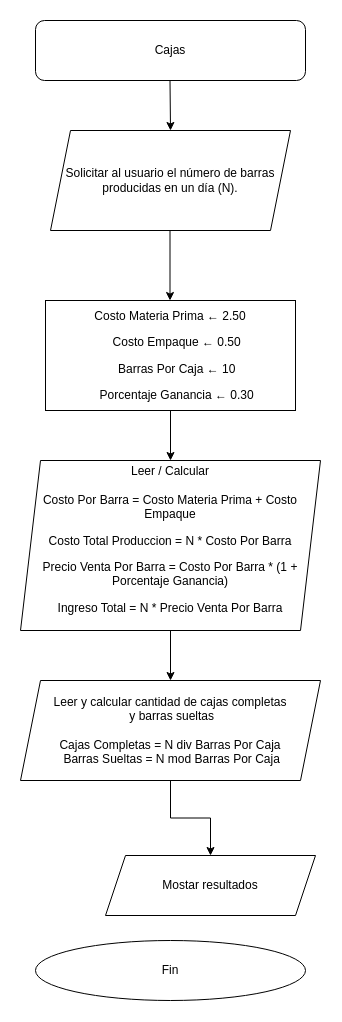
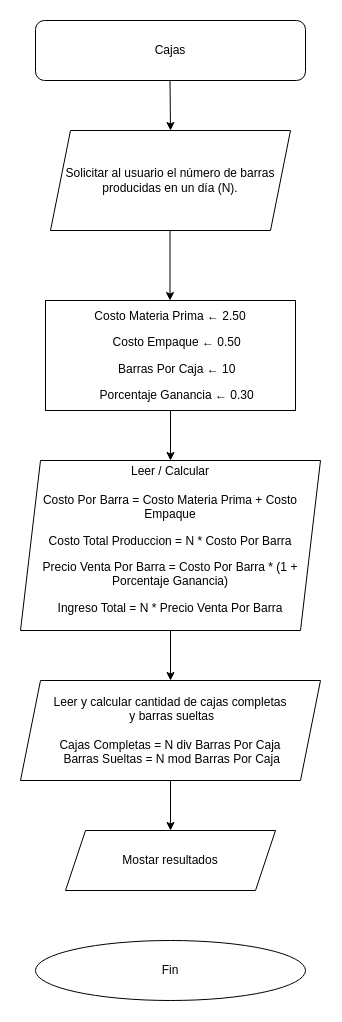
(211, 886) -> (171, 861)
